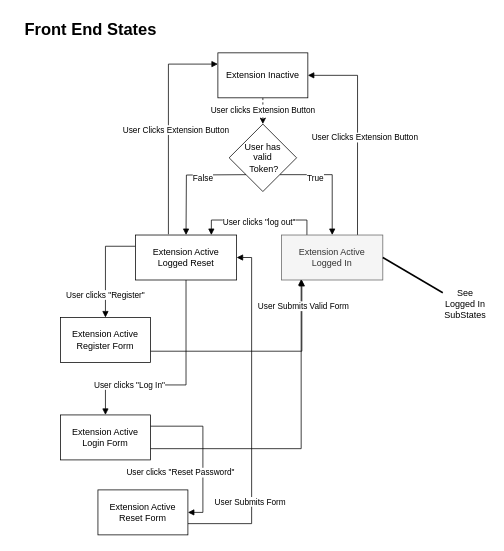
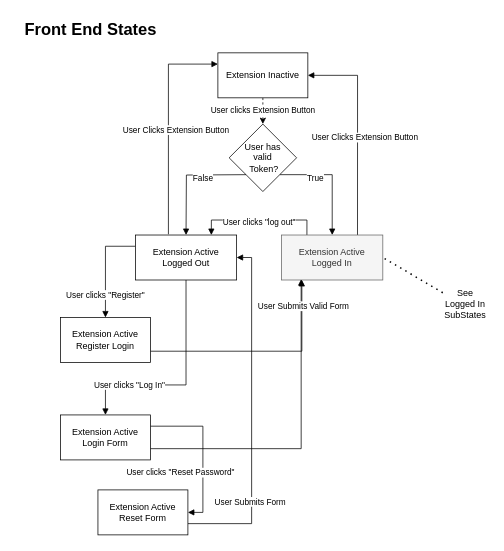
(186, 258) -> (186, 258)
(413, 276) -> (413, 276)
(105, 340) -> (105, 340)
